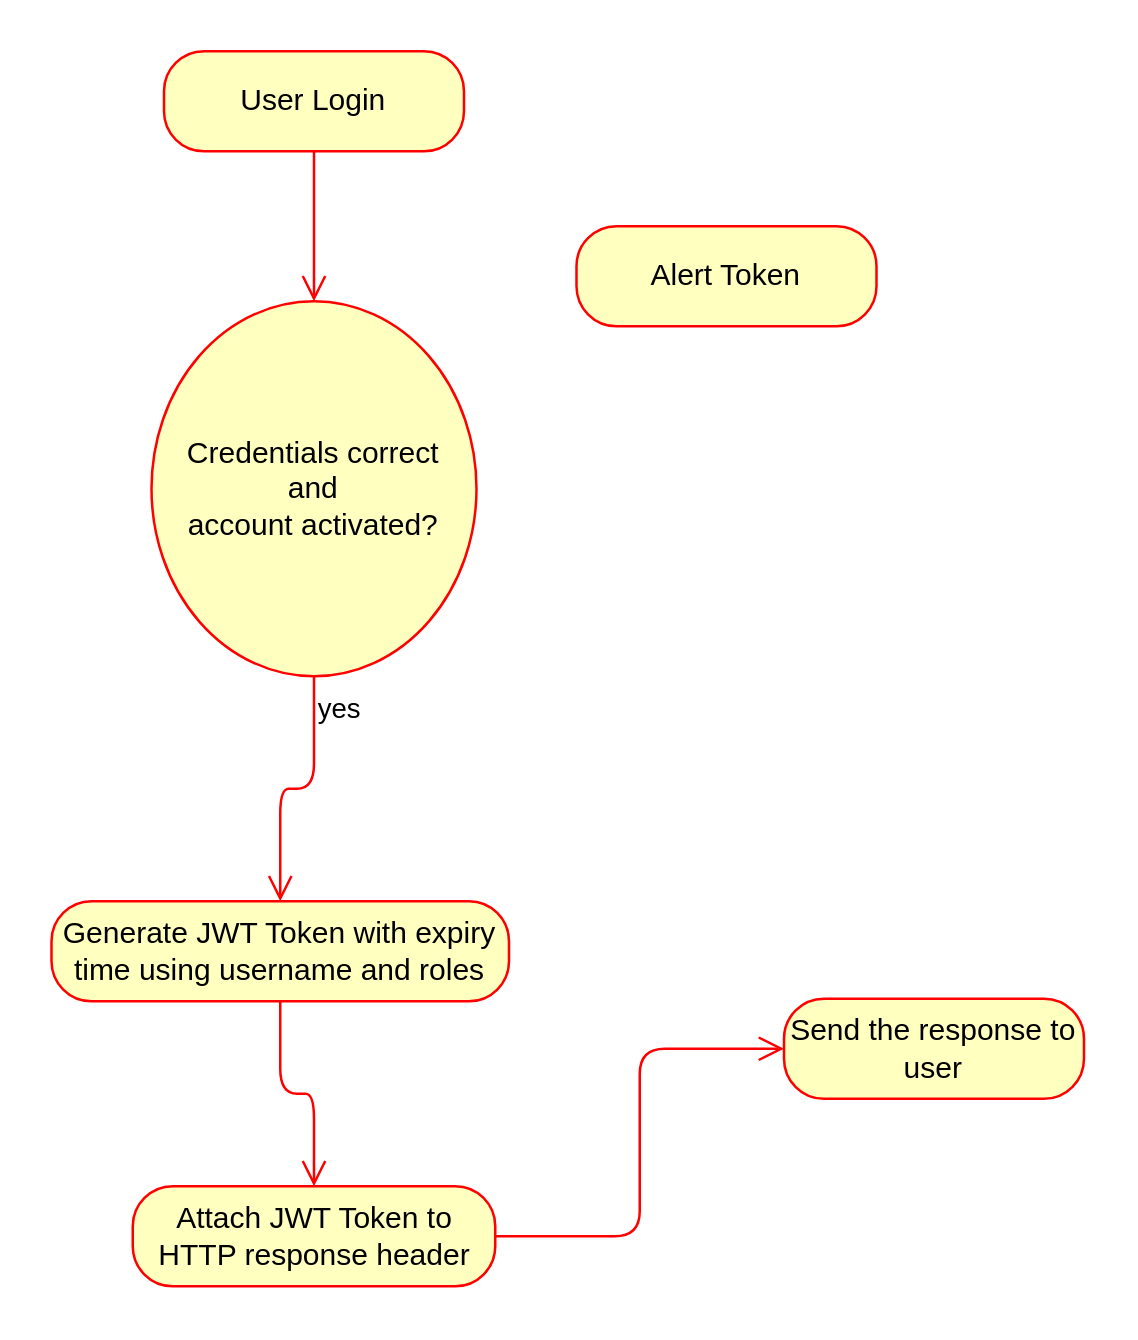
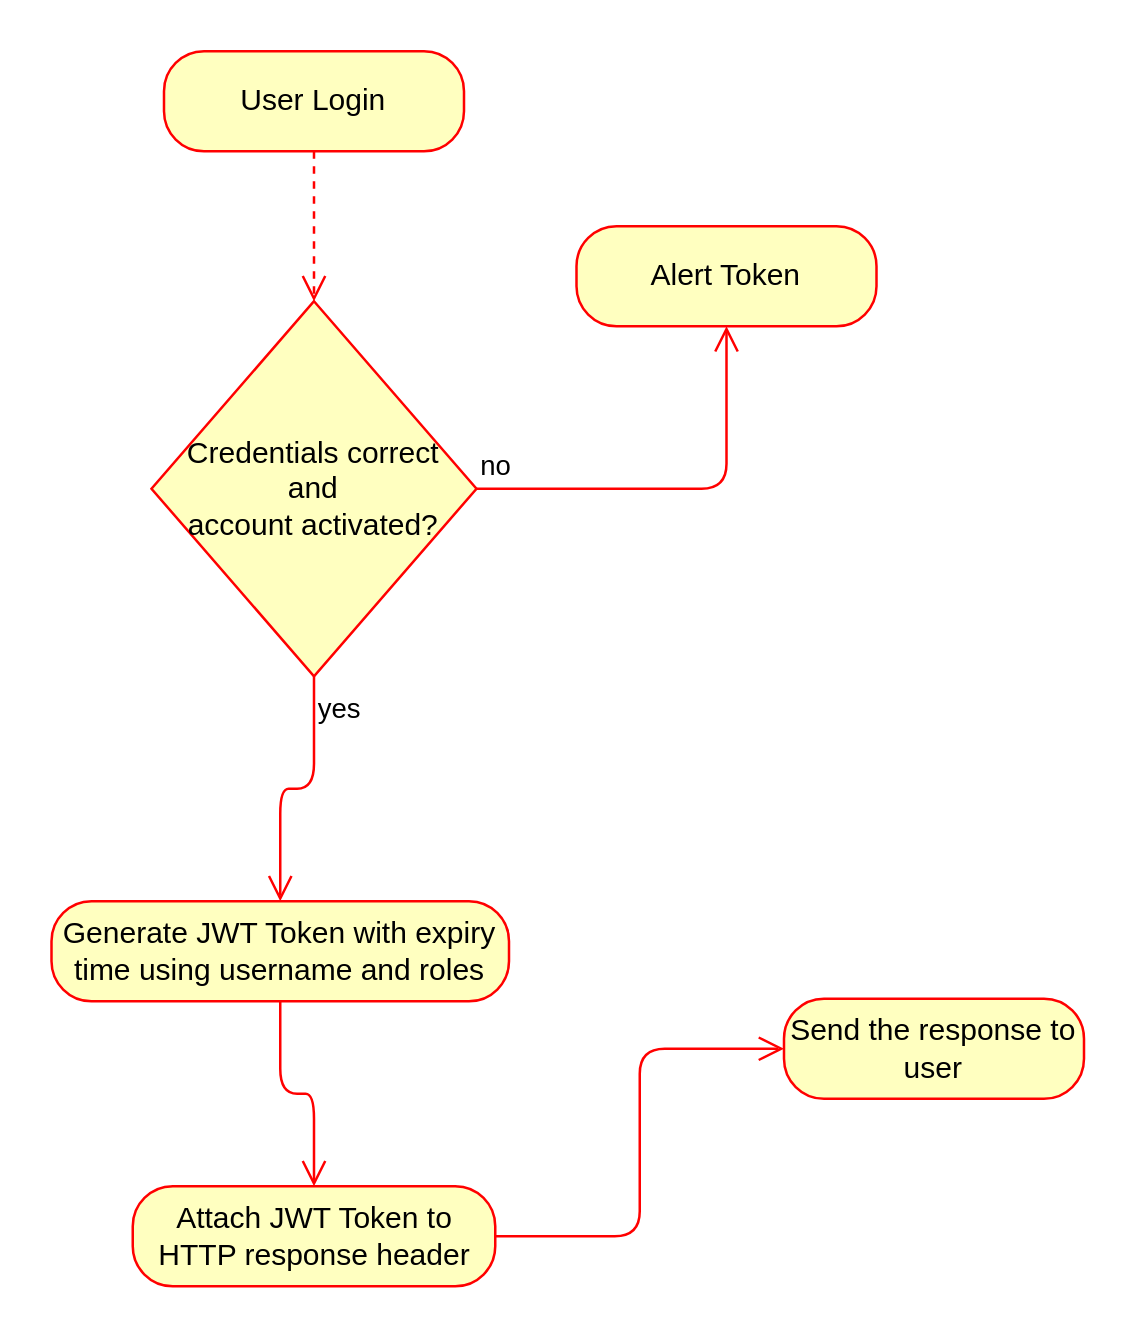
(314, 226) -> (314, 226)
(314, 489) -> (314, 489)
none -> (671, 489)
